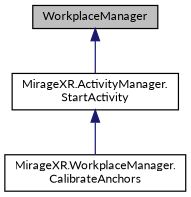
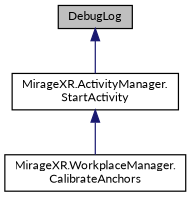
(95, 17) -> (95, 17)
